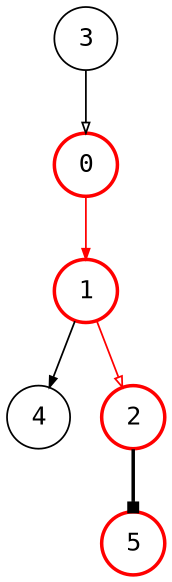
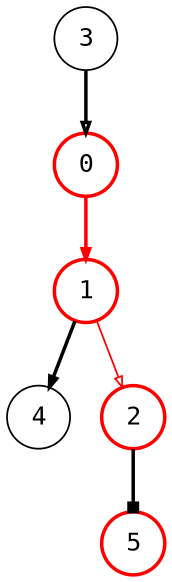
(86, 96) -> (86, 96)
(86, 223) -> (86, 223)
(64, 349) -> (64, 349)
